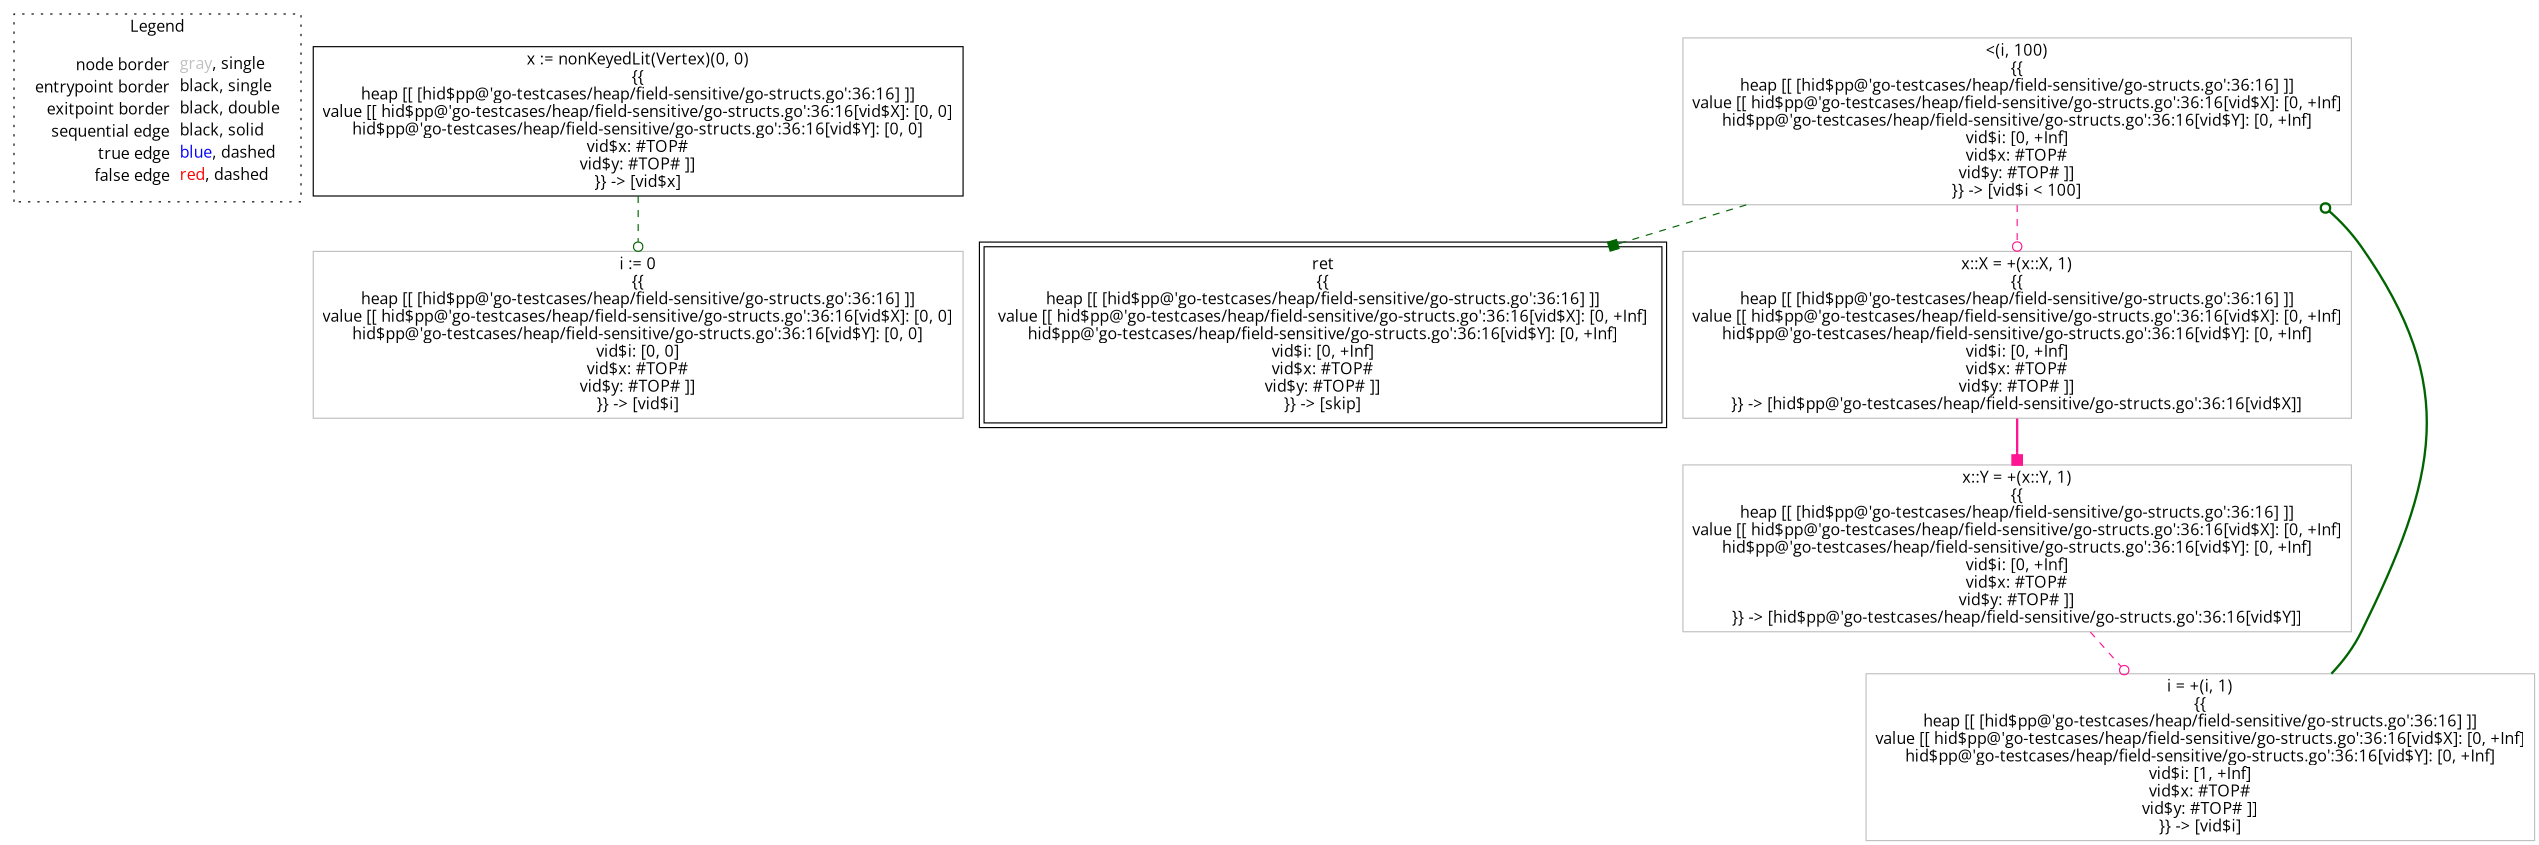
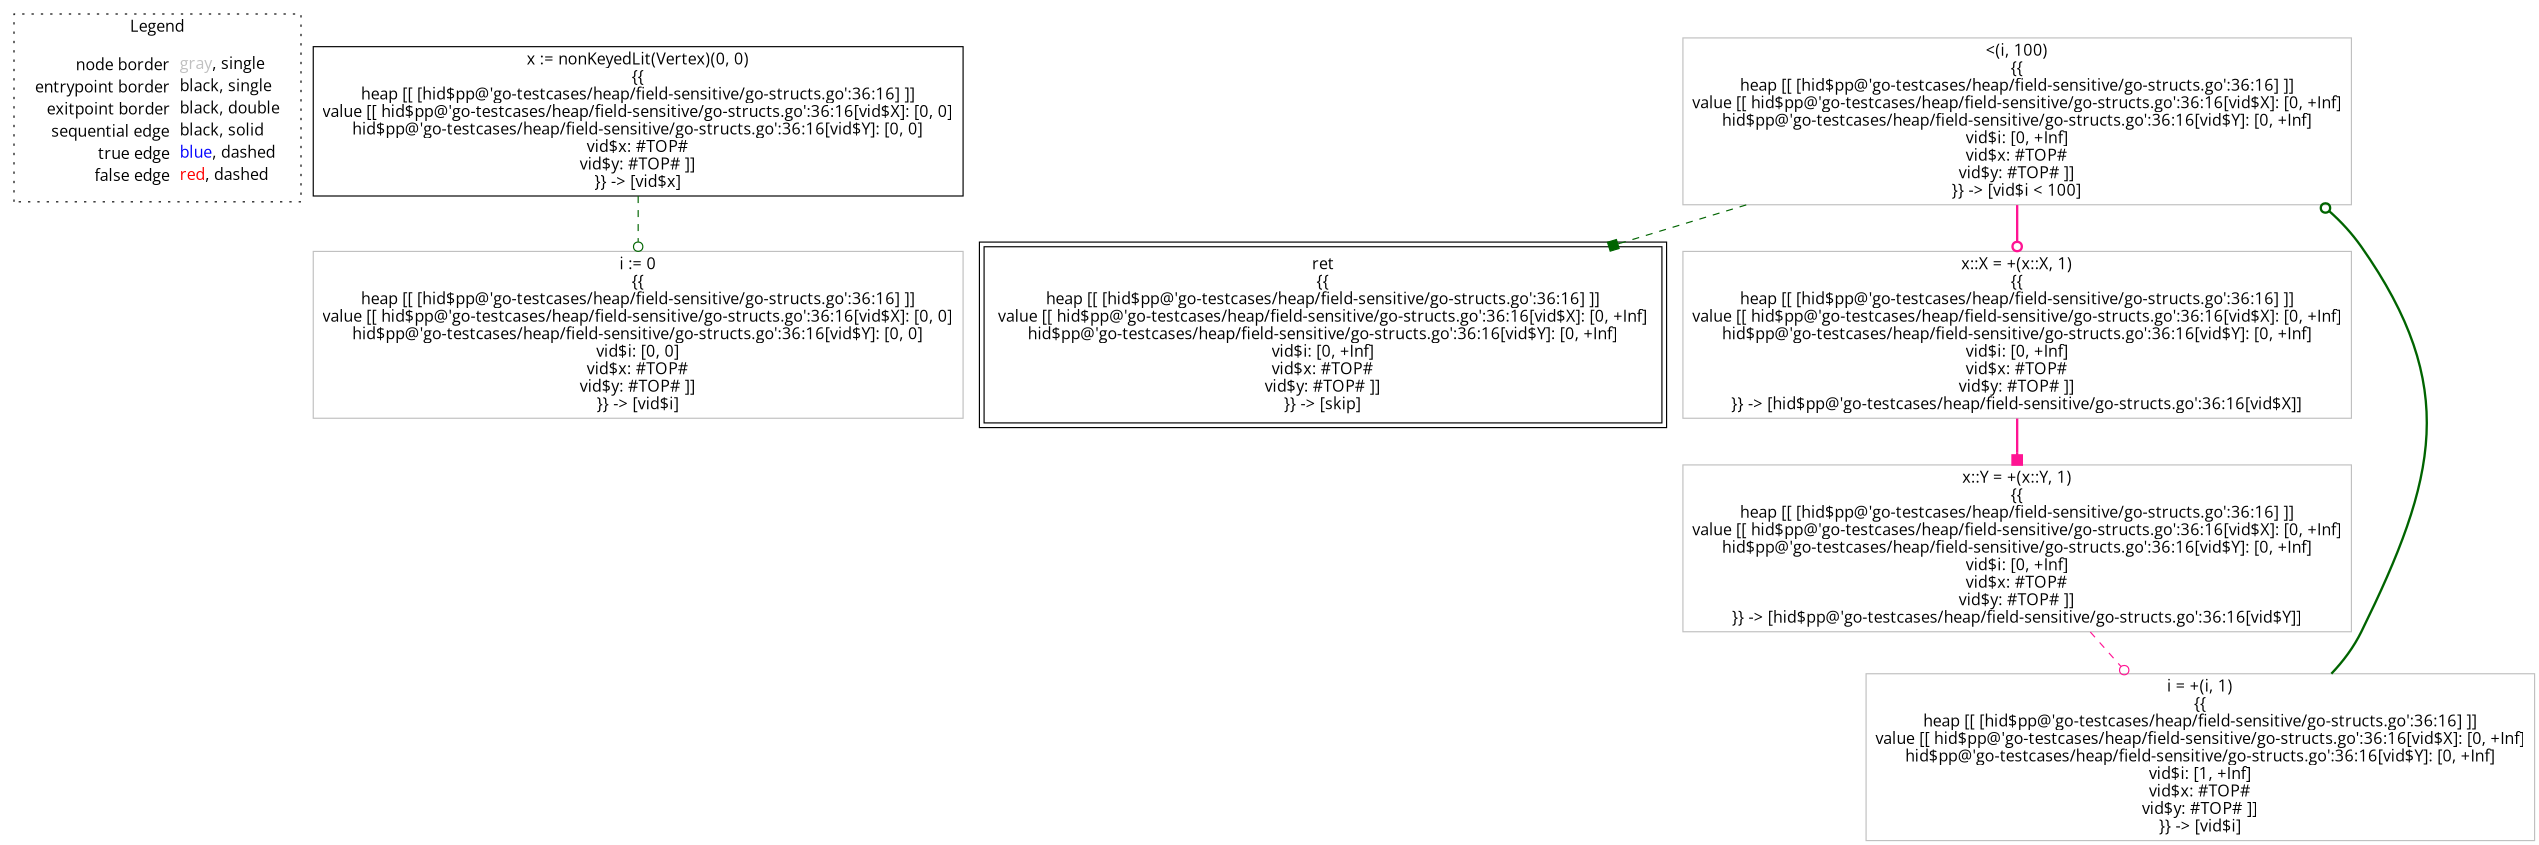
(2017, 223) -> (2017, 223)
